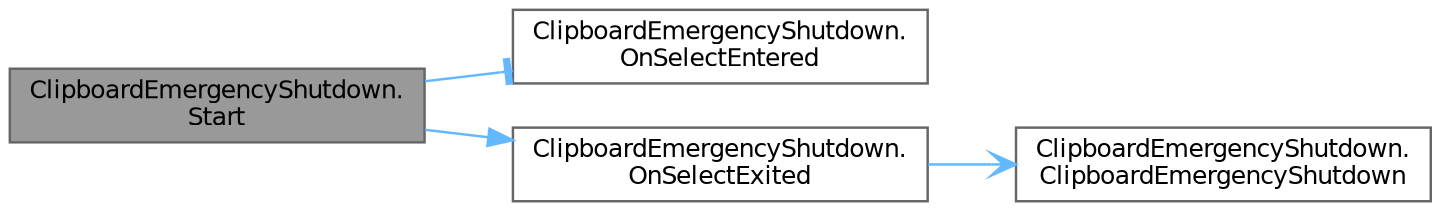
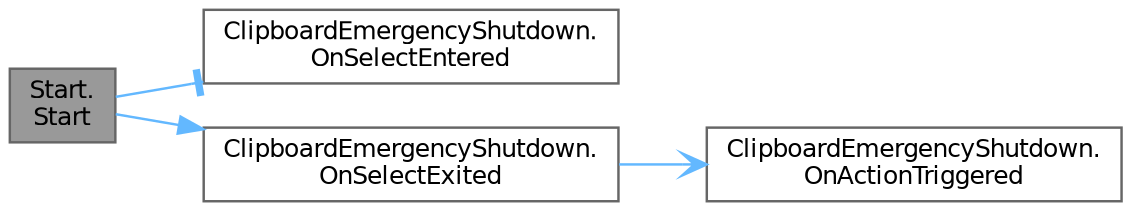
(217, 106) -> (63, 106)
(1223, 164) -> (914, 164)
